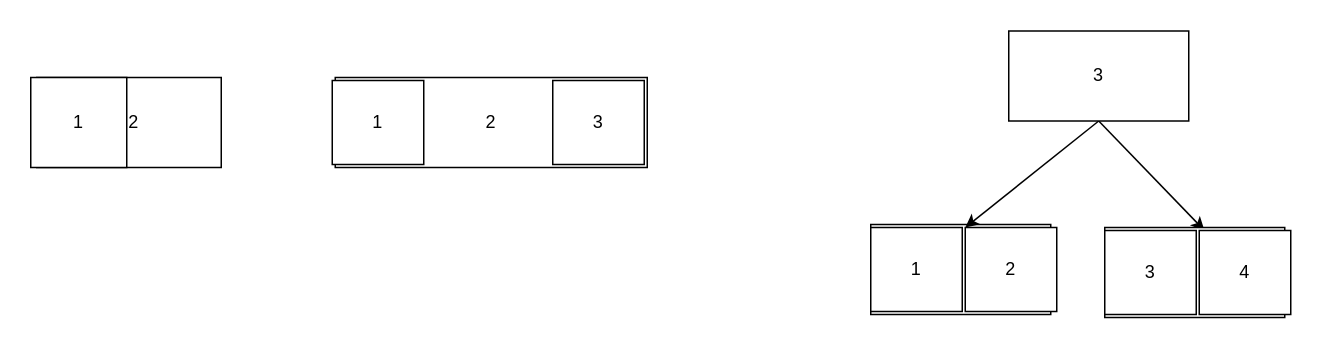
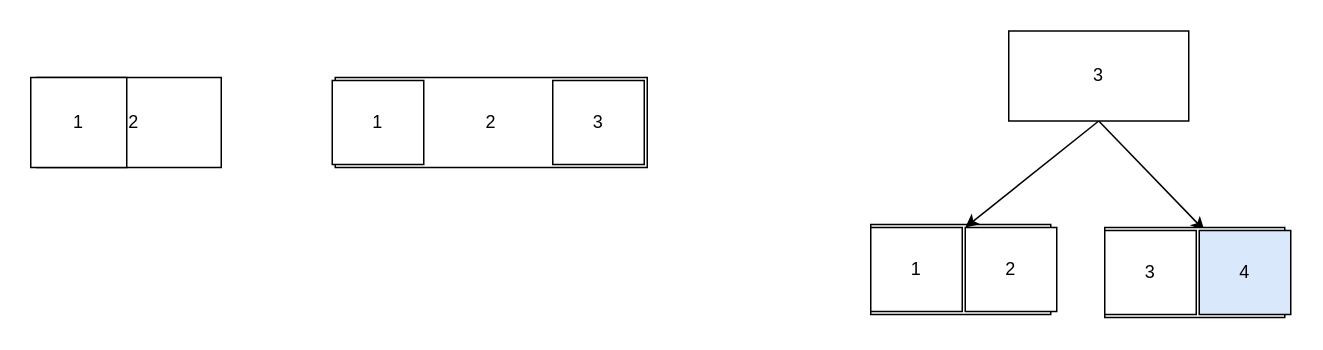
(1245, 272) -> (1245, 272)
